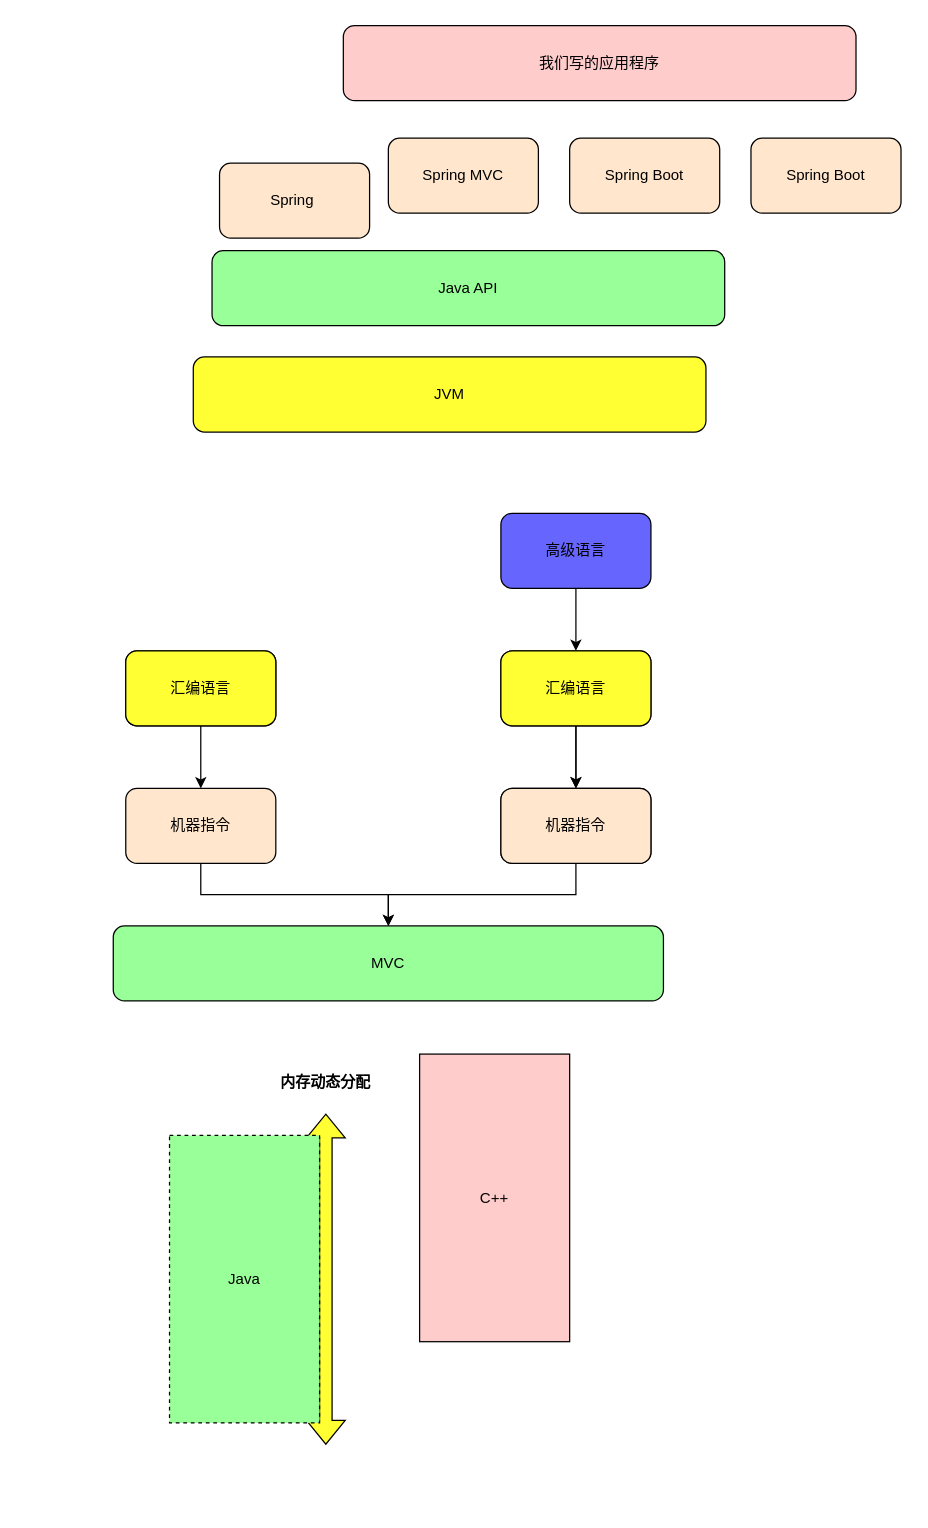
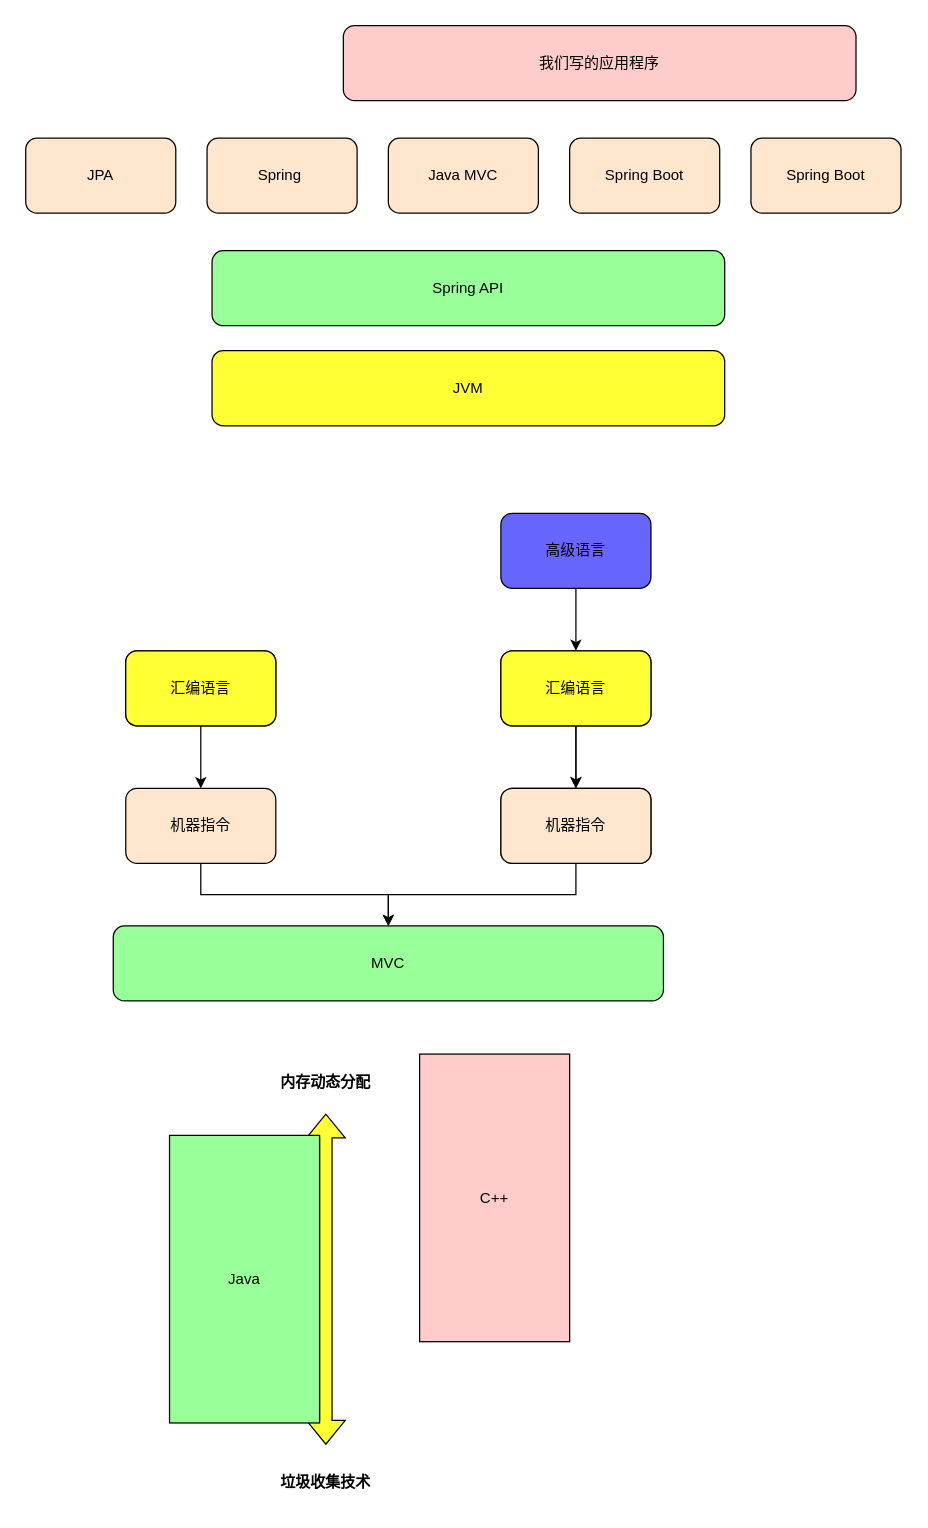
none -> (101, 176)
(463, 176) -> (463, 176)
(294, 201) -> (282, 176)
(468, 288) -> (468, 288)
(449, 394) -> (468, 388)
(244, 1279) -> (244, 1279)
none -> (326, 1482)
